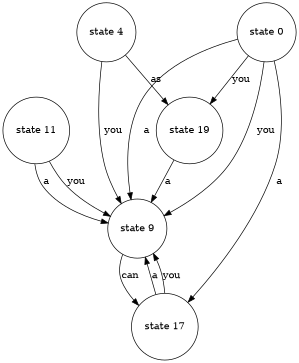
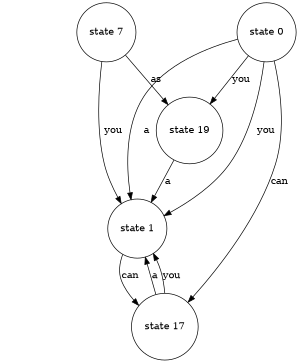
(106, 32) -> (106, 32)
(36, 130) -> none
(279, 181) -> (279, 181)
(137, 229) -> (137, 229)
